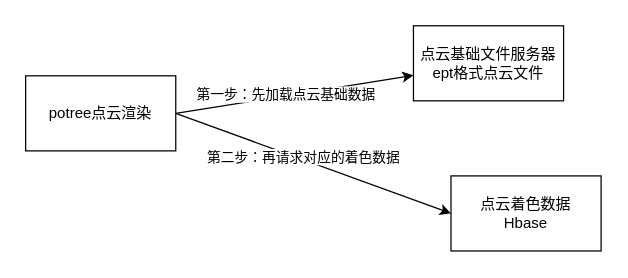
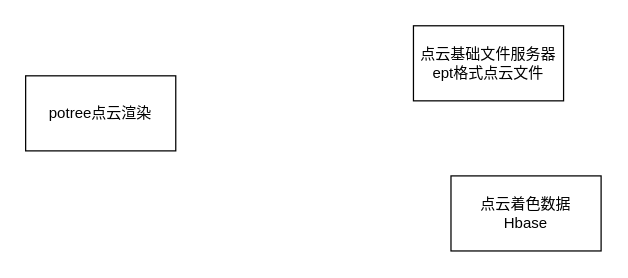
(292, 94) -> none
(311, 162) -> none
